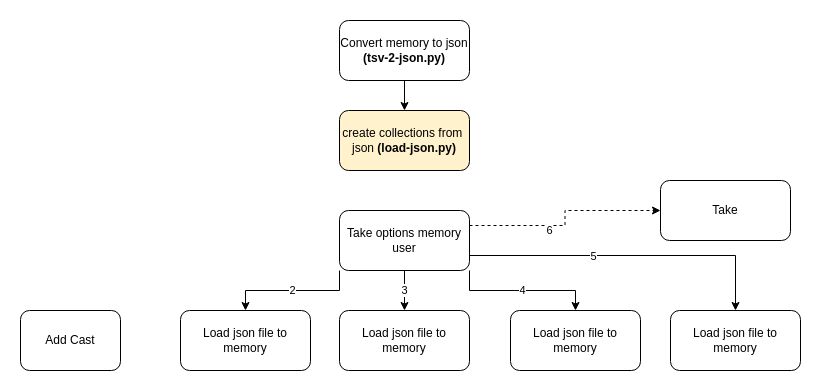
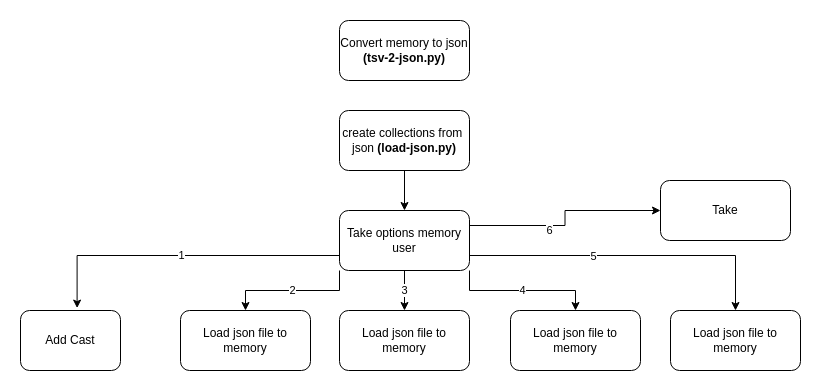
(405, 92) -> none
(405, 141) -> (405, 141)
none -> (405, 187)
(565, 222) -> (565, 222)
none -> (185, 256)
